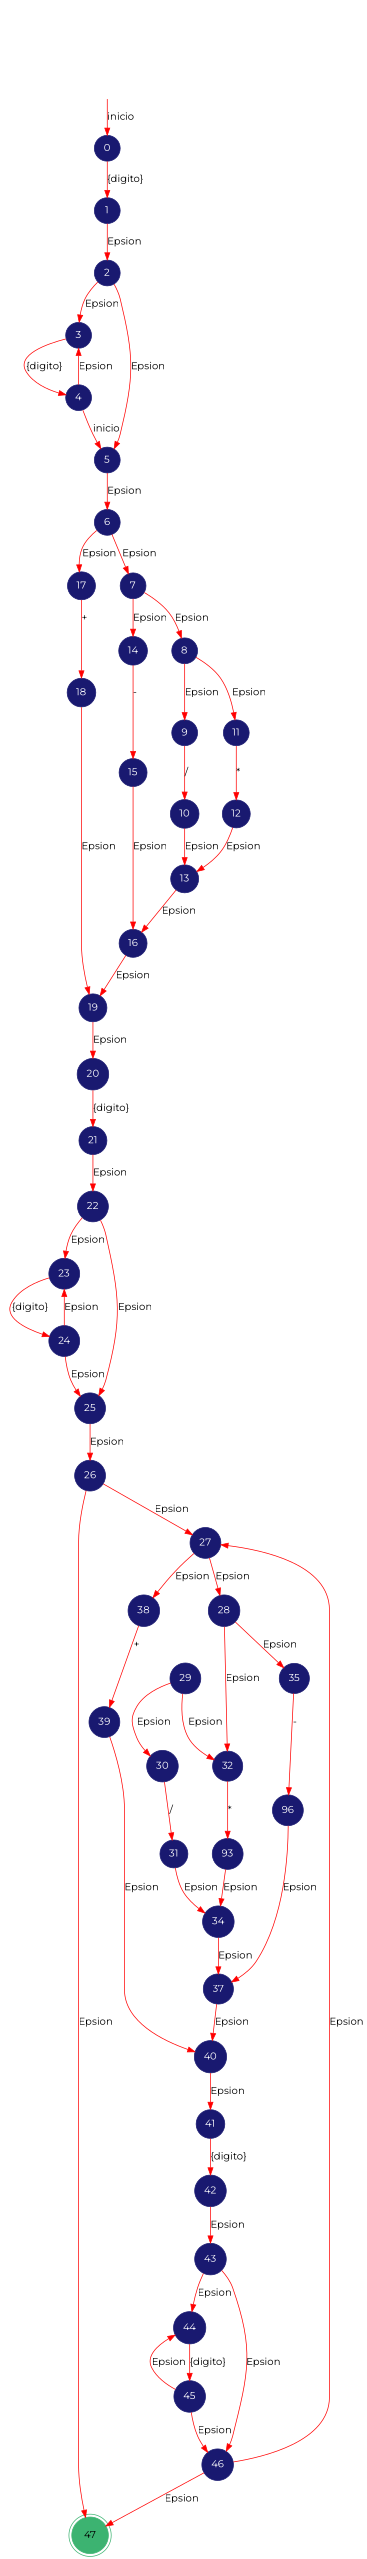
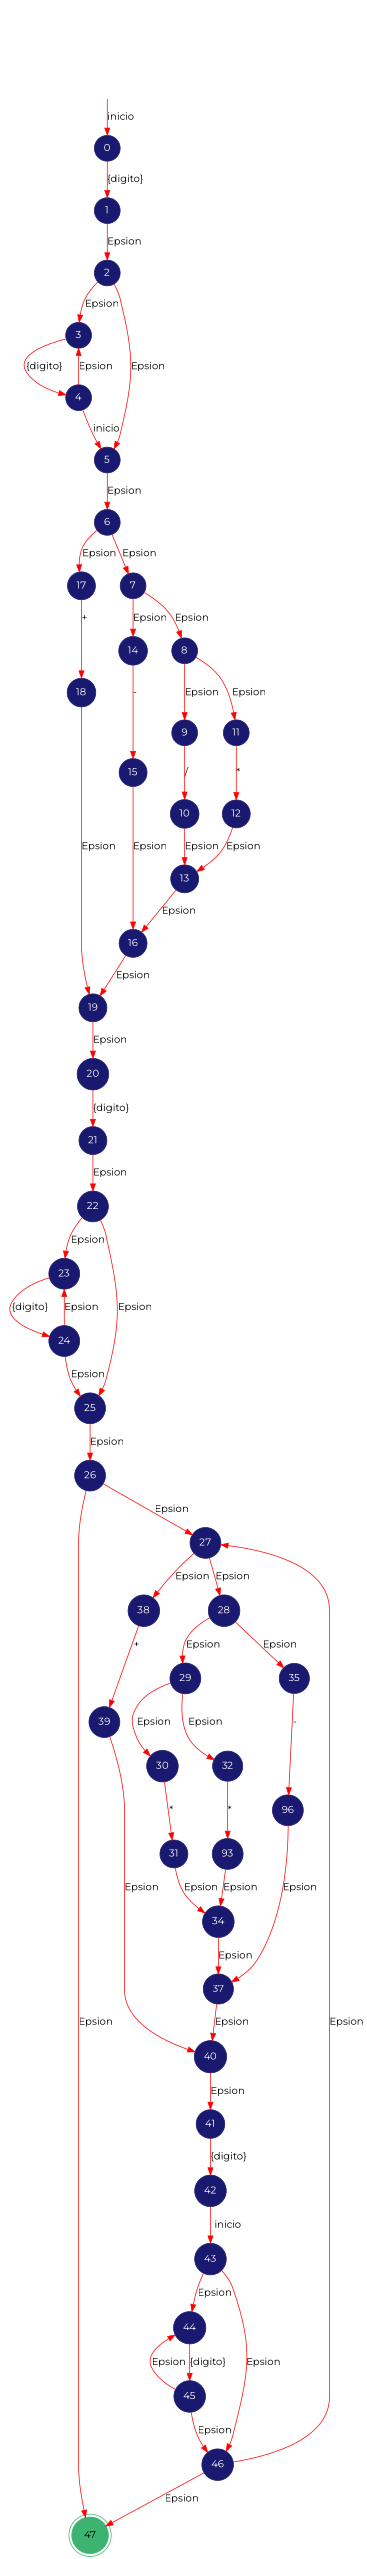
(226, 1685) -> (190, 1633)
(171, 1810) -> (171, 1810)
(228, 2225) -> (228, 2225)
